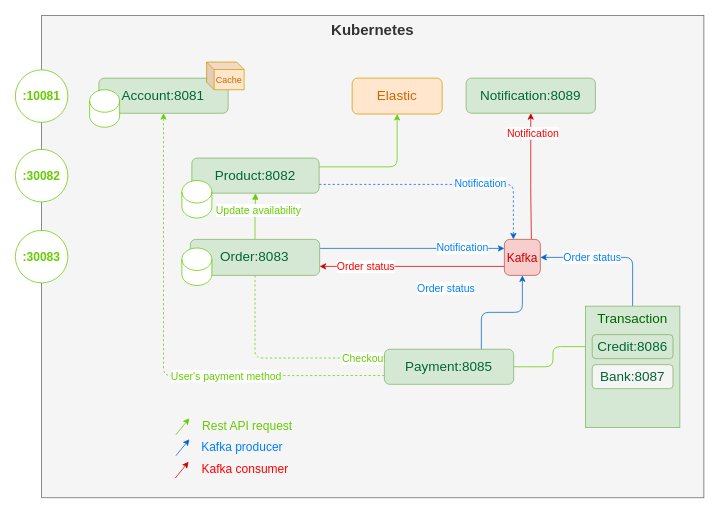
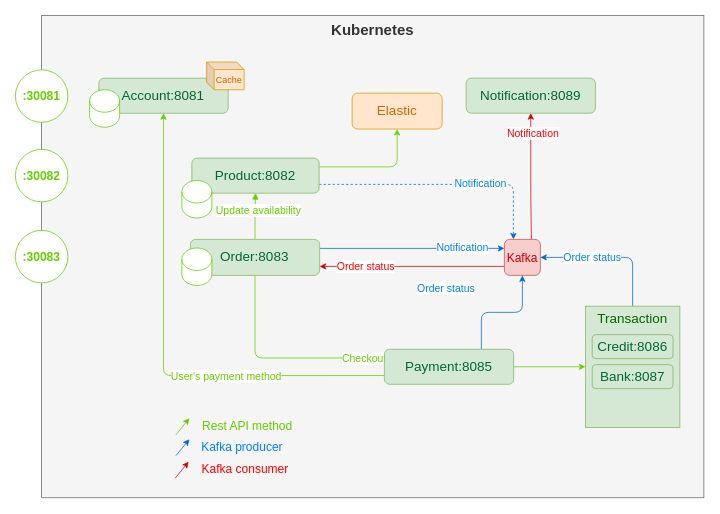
(42, 96) -> (42, 96)
(397, 96) -> (397, 111)
(164, 249) -> (164, 249)
(560, 347) -> (564, 367)
(260, 358) -> (260, 358)
(633, 377) -> (633, 377)
(248, 426) -> (248, 426)
